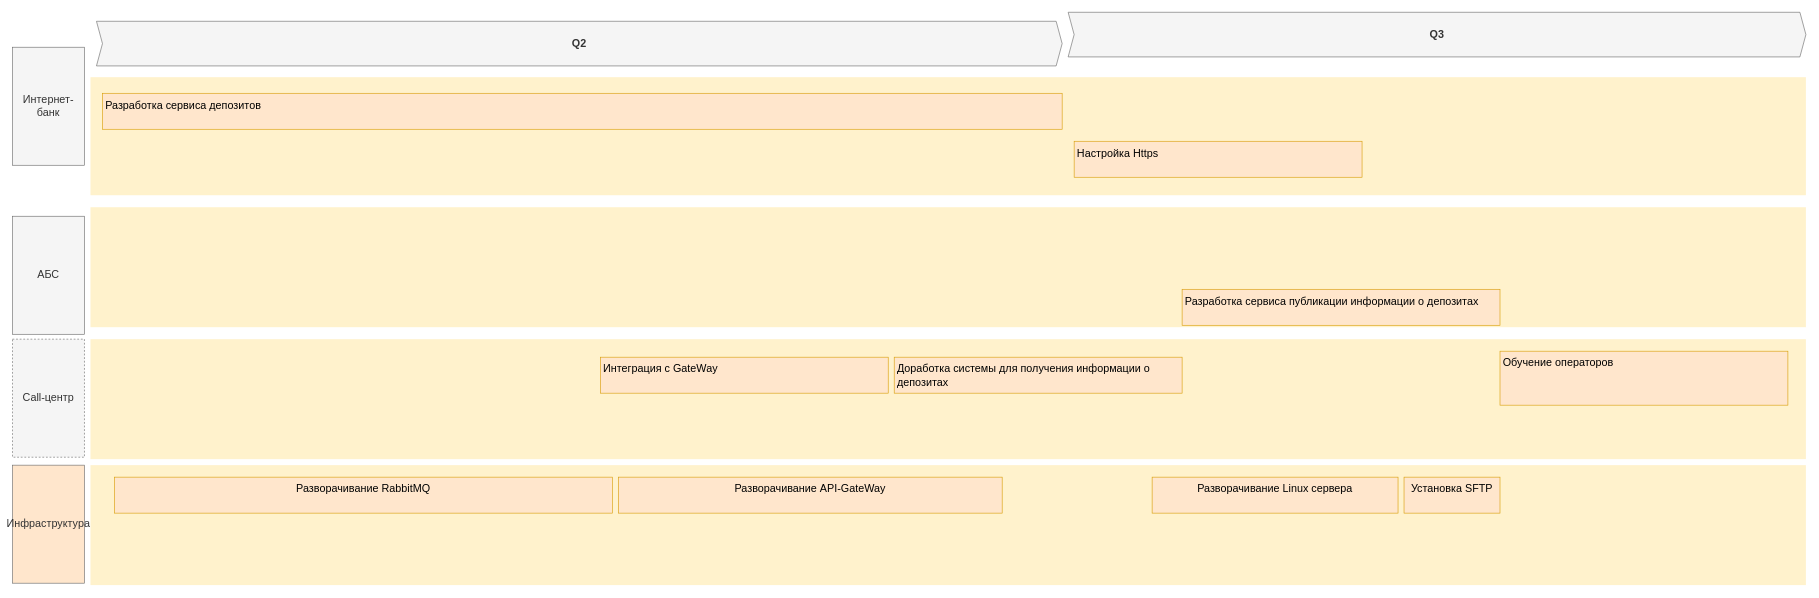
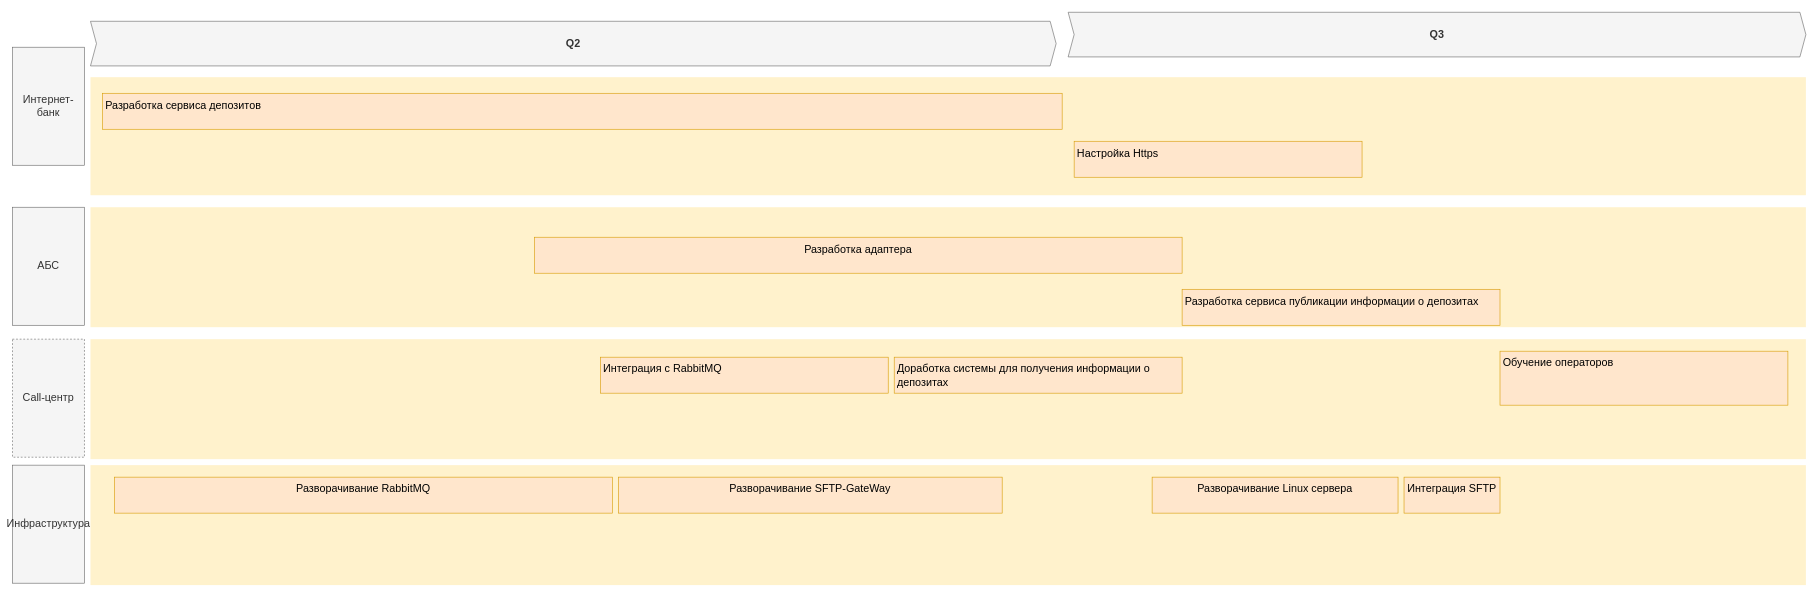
(579, 44) -> (573, 44)
none -> (858, 255)
(48, 275) -> (48, 266)
(661, 370) -> (663, 370)
(810, 490) -> (810, 490)
(1452, 490) -> (1452, 490)
(48, 524) -> (48, 524)
